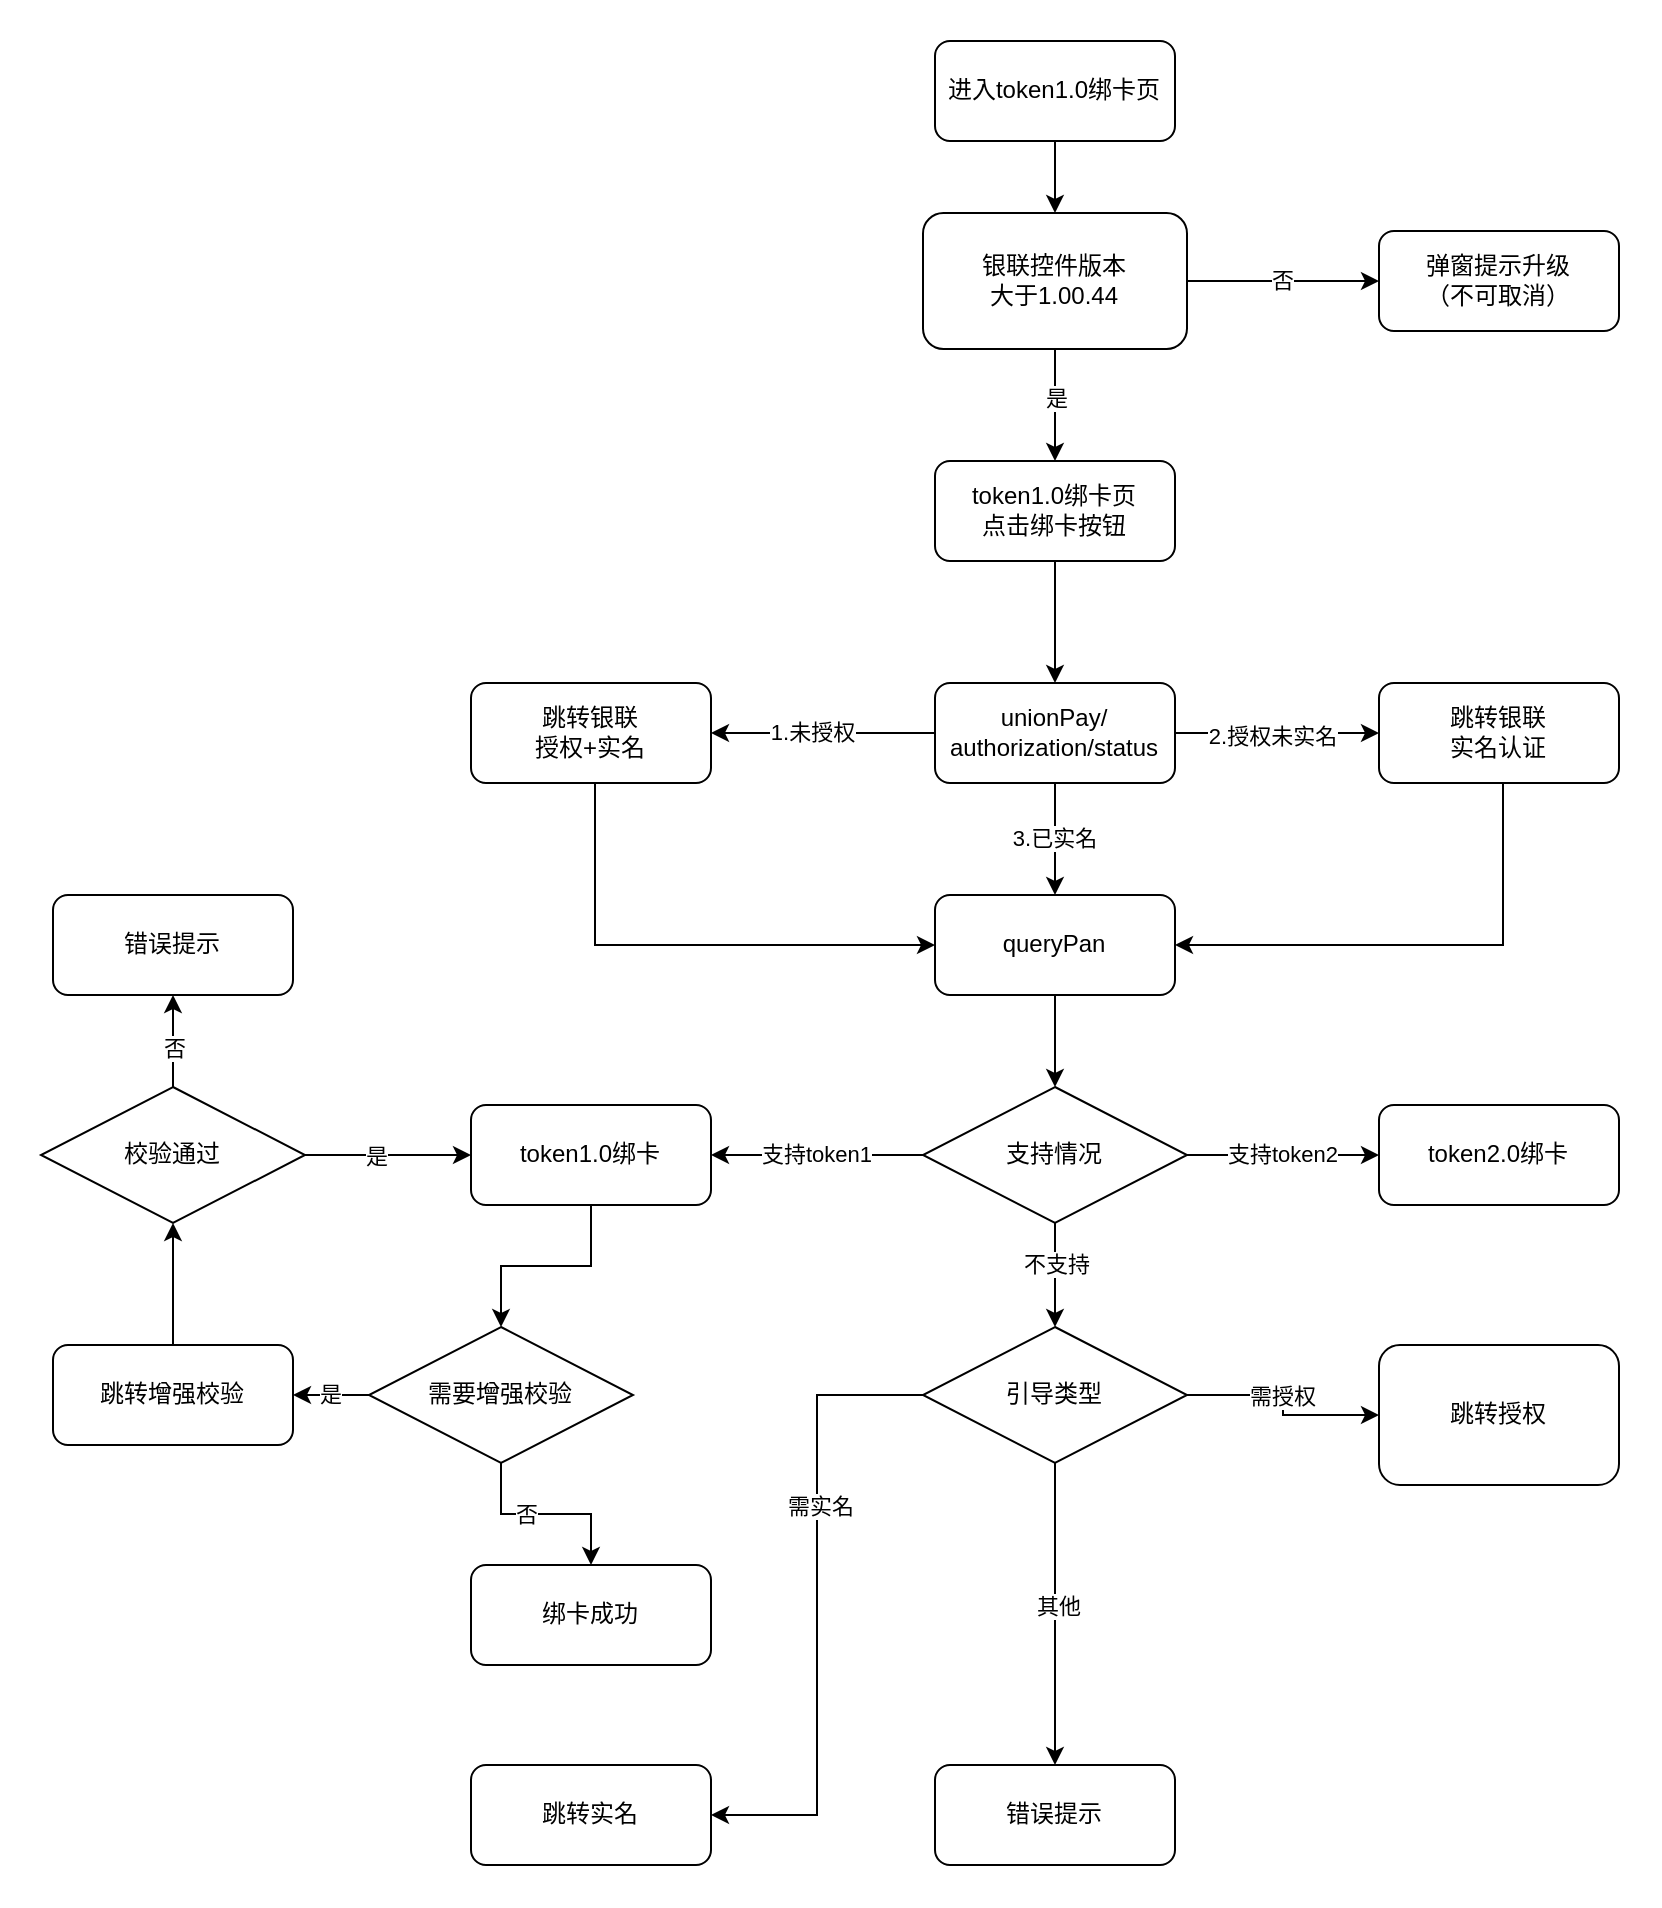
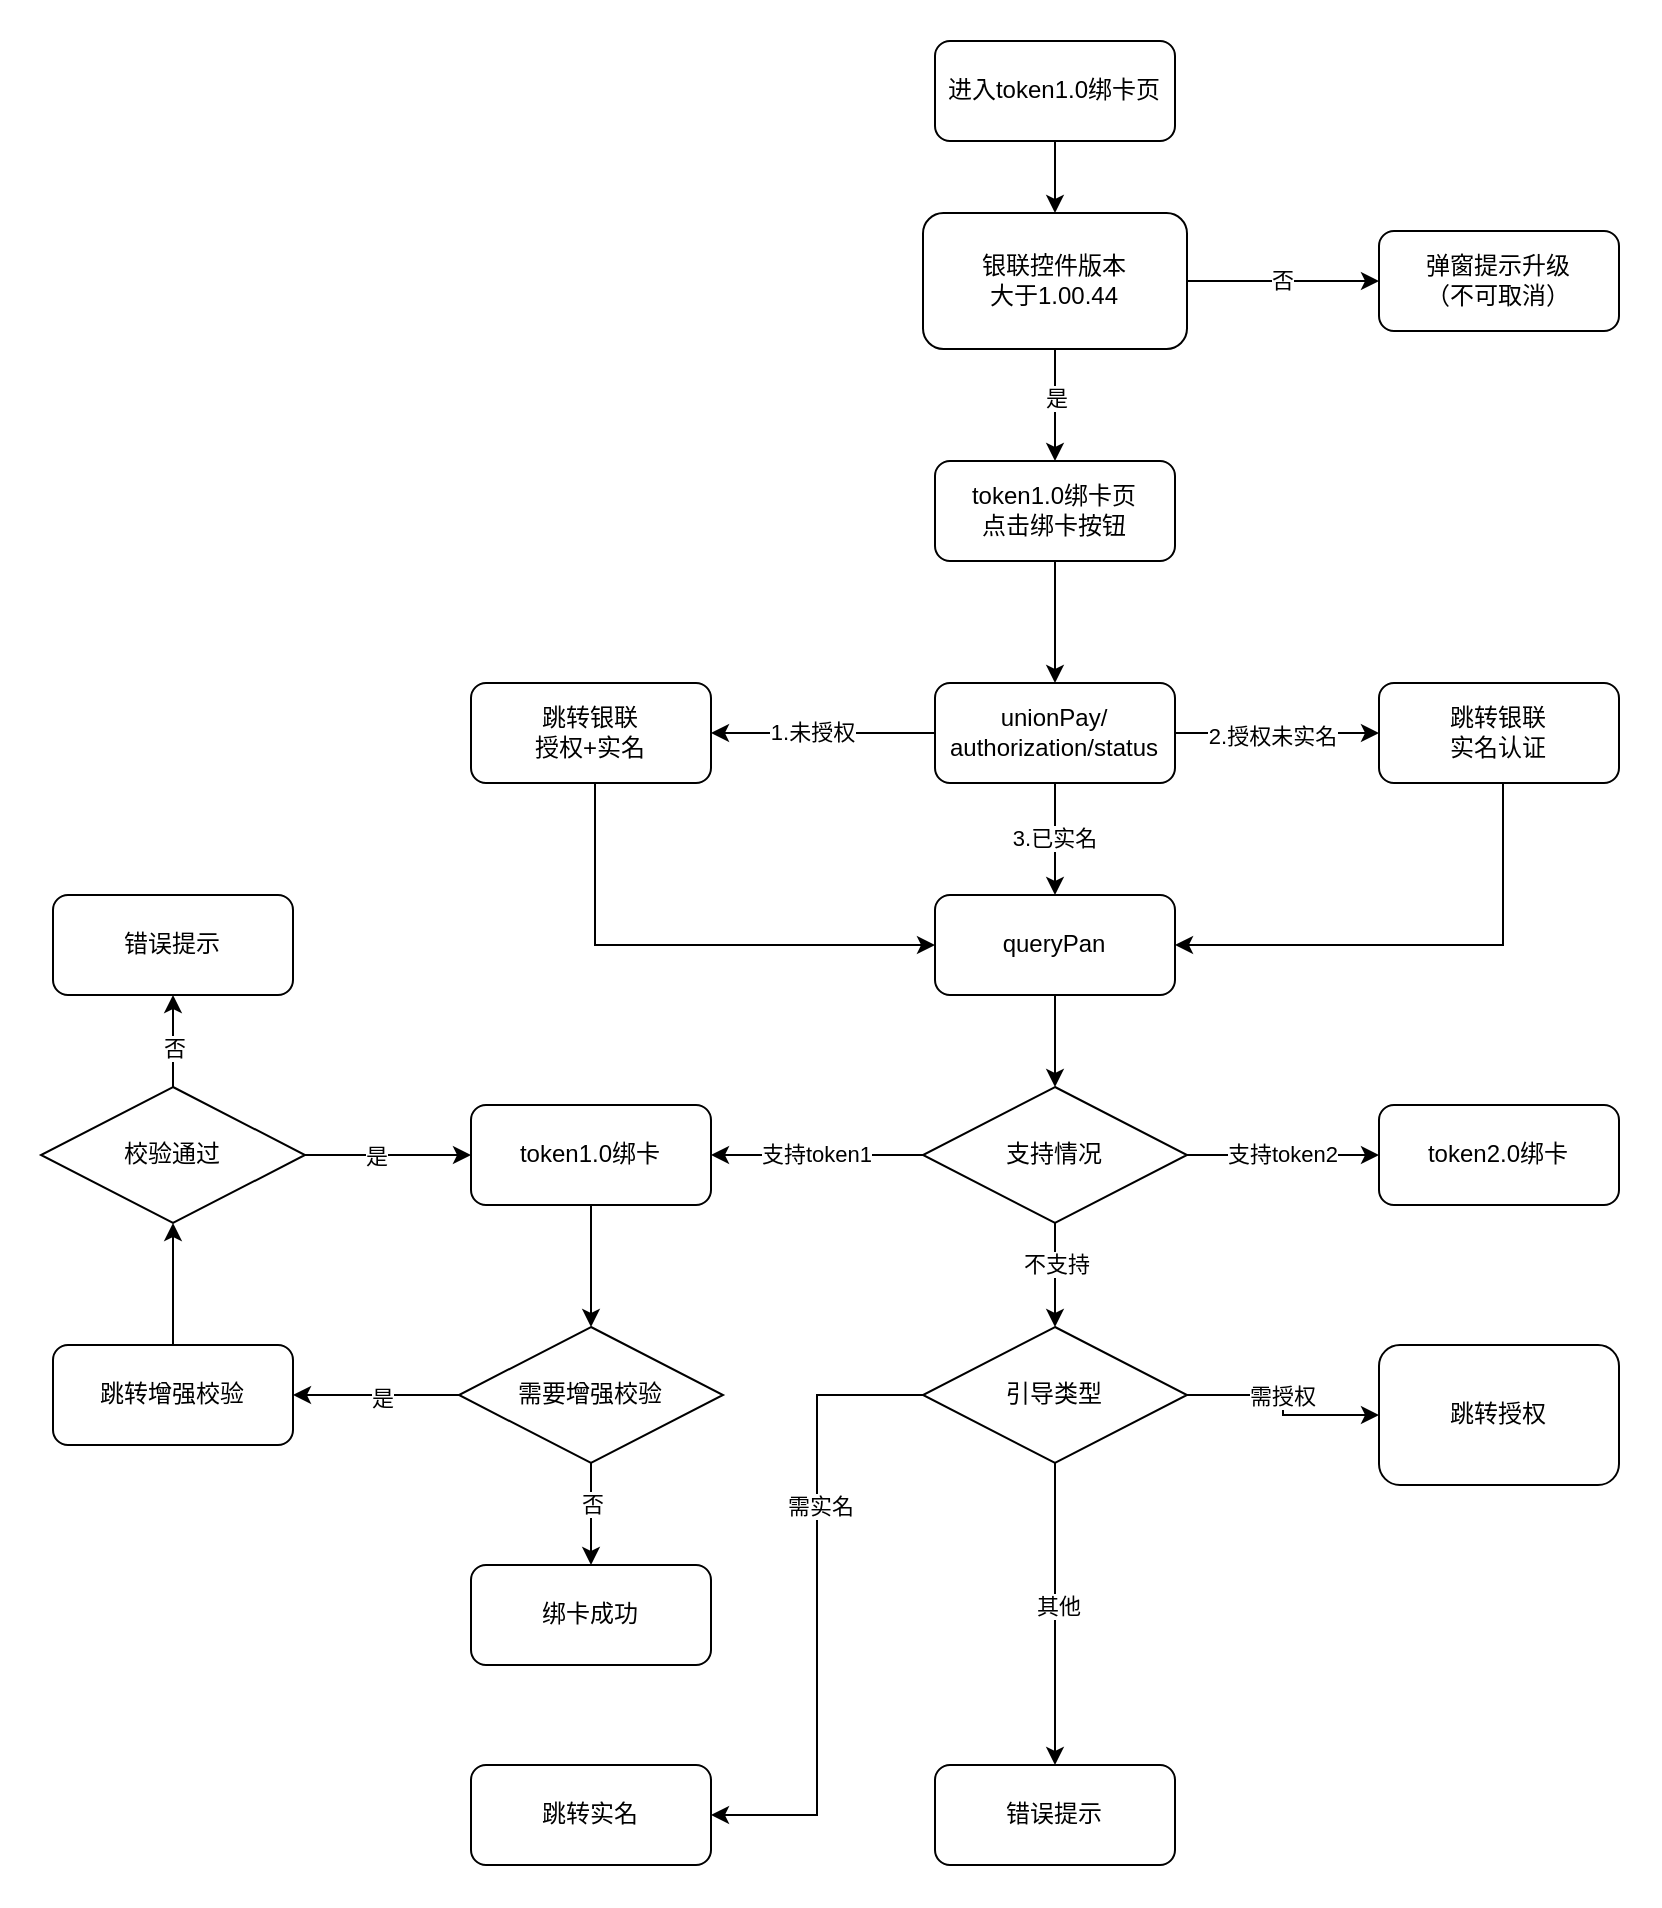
(501, 1395) -> (591, 1395)
